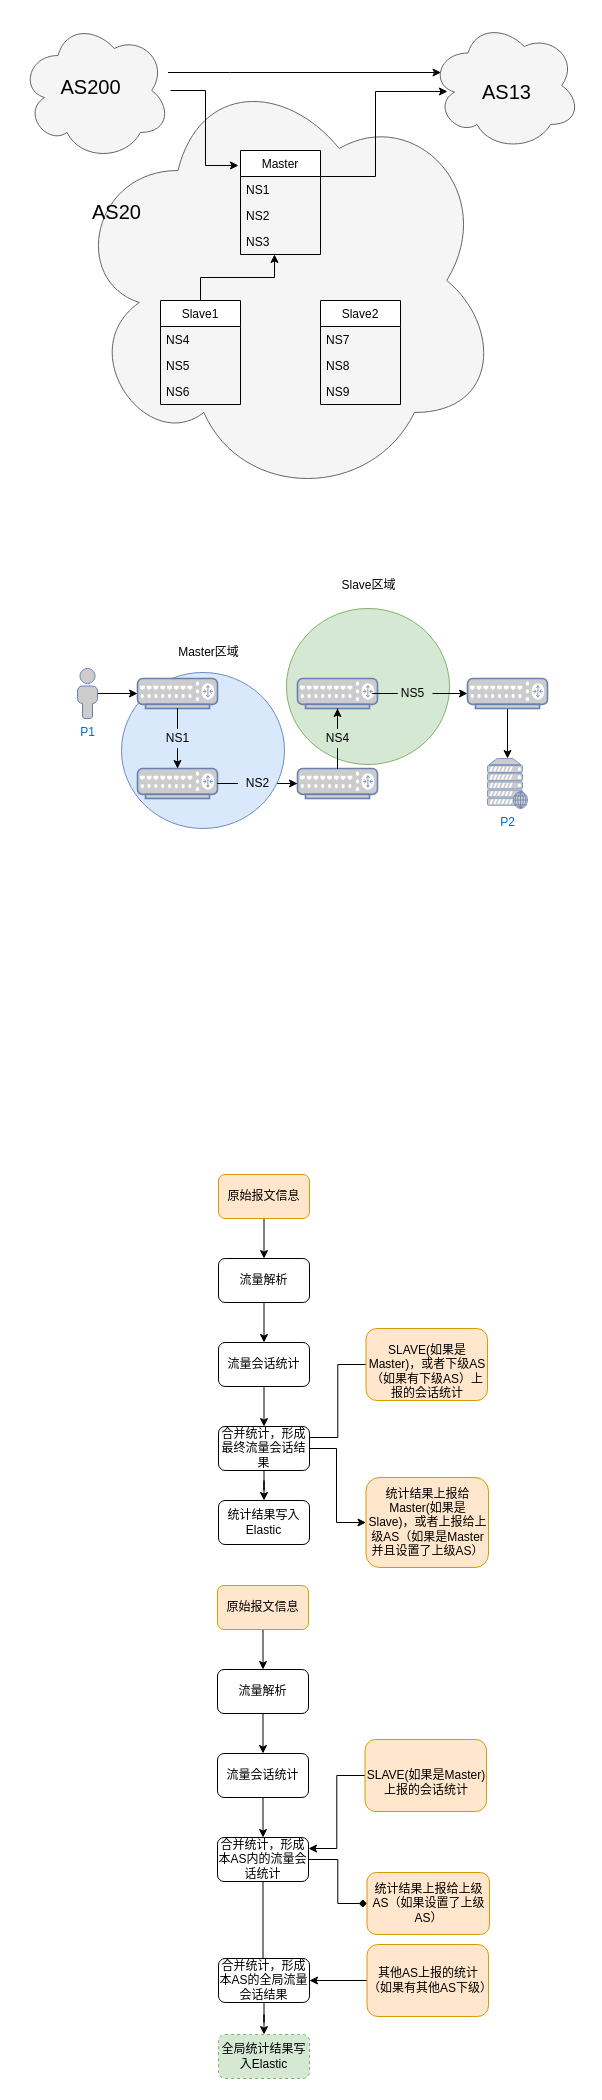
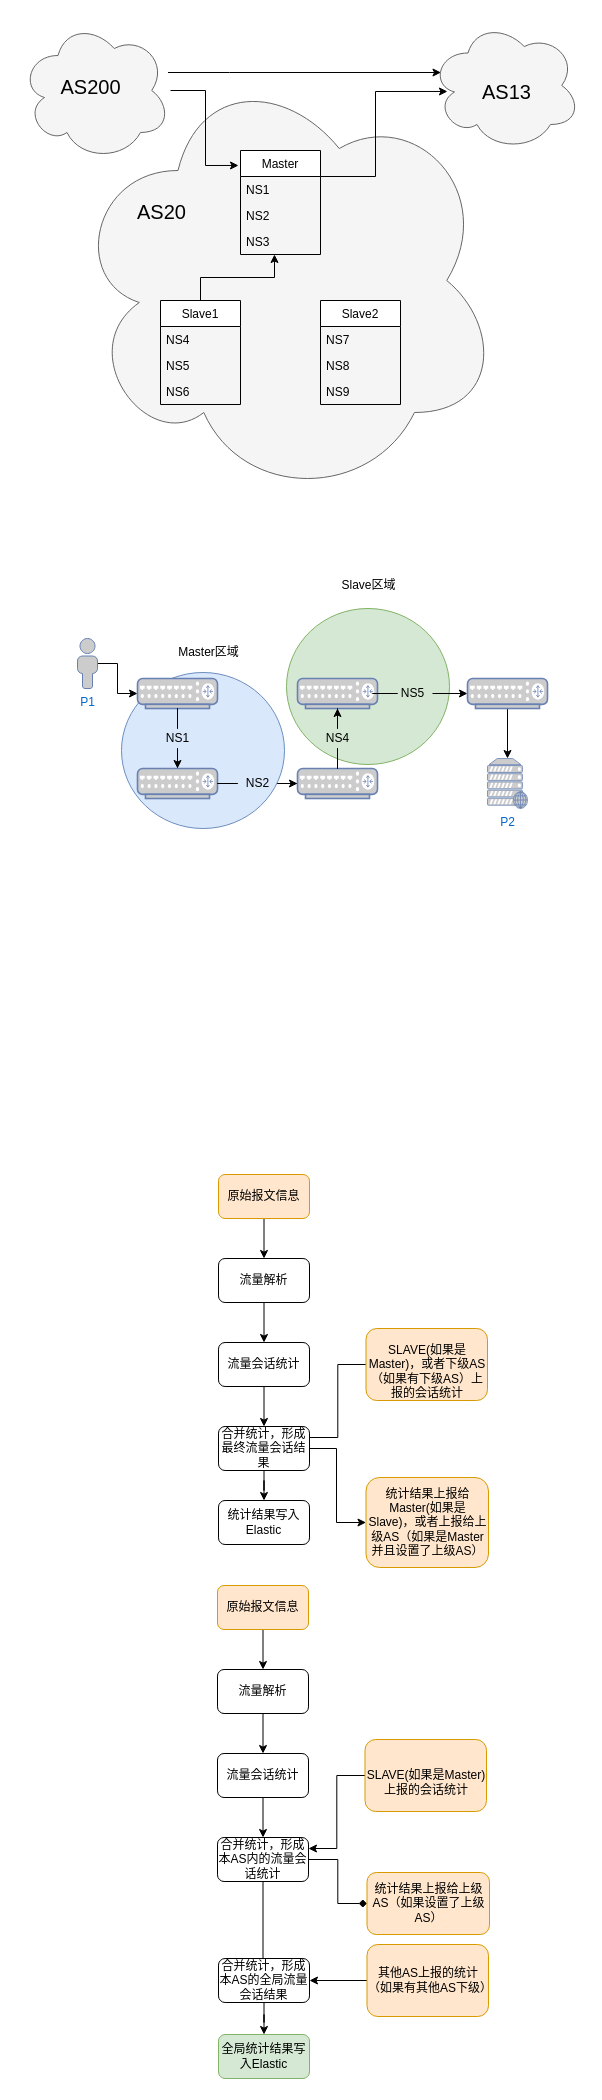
(116, 211) -> (161, 211)
(88, 694) -> (88, 664)
(264, 2057) -> (264, 2057)
